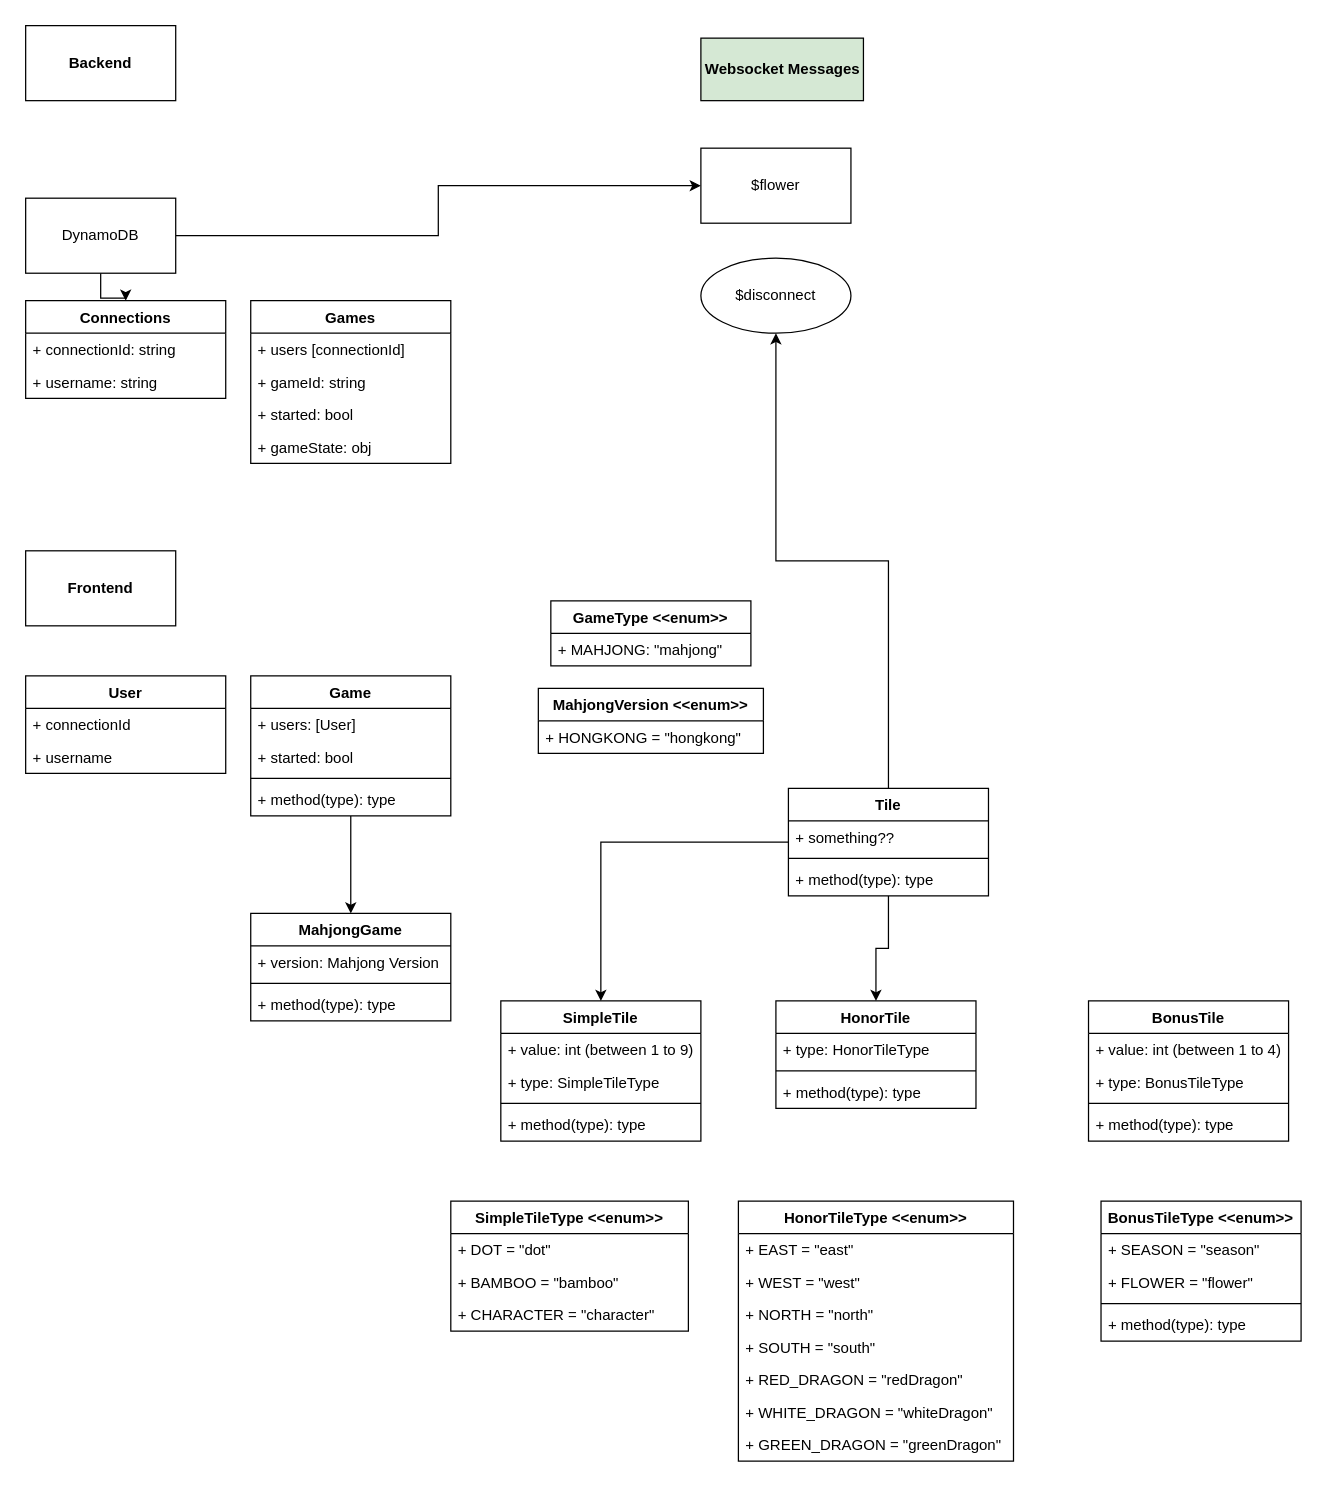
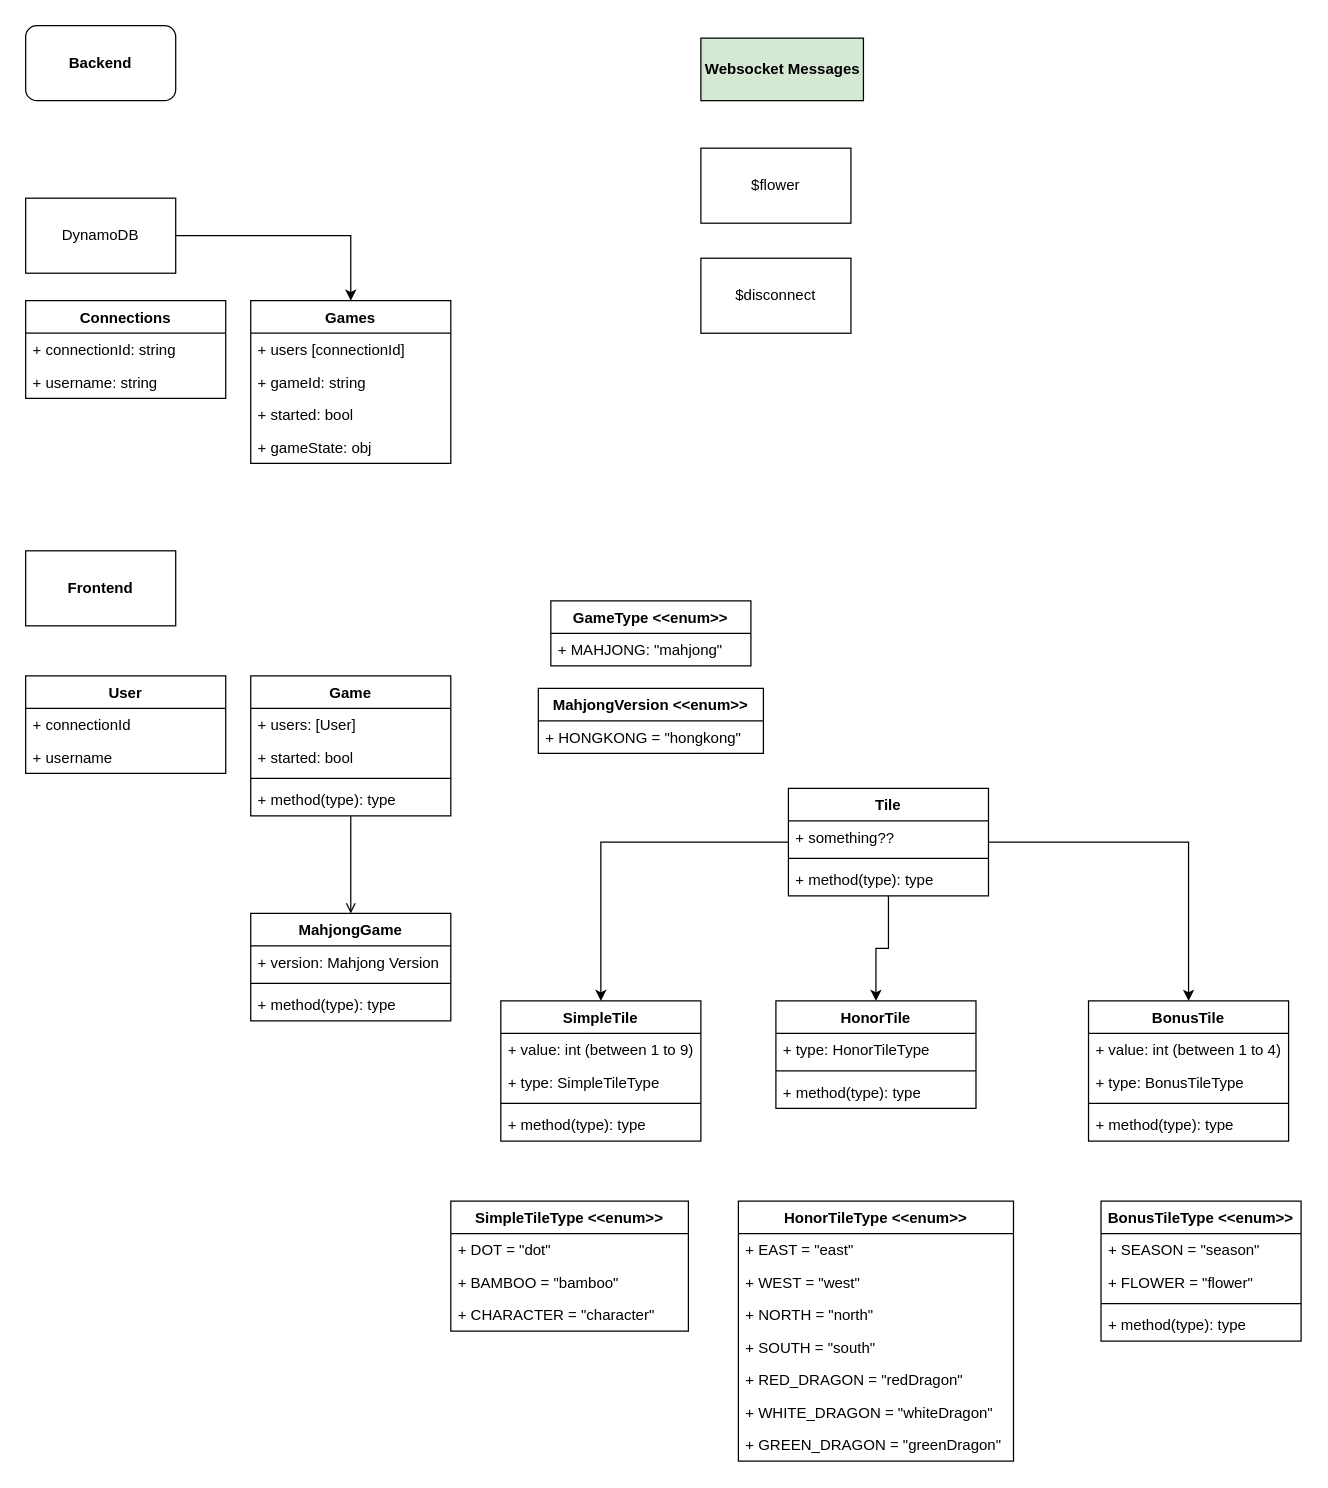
(101, 63) -> (101, 63)
(495, 186) -> (351, 263)
(776, 296) -> (776, 296)
(103, 298) -> none
(836, 561) -> (1164, 842)
(351, 903) -> (351, 906)
